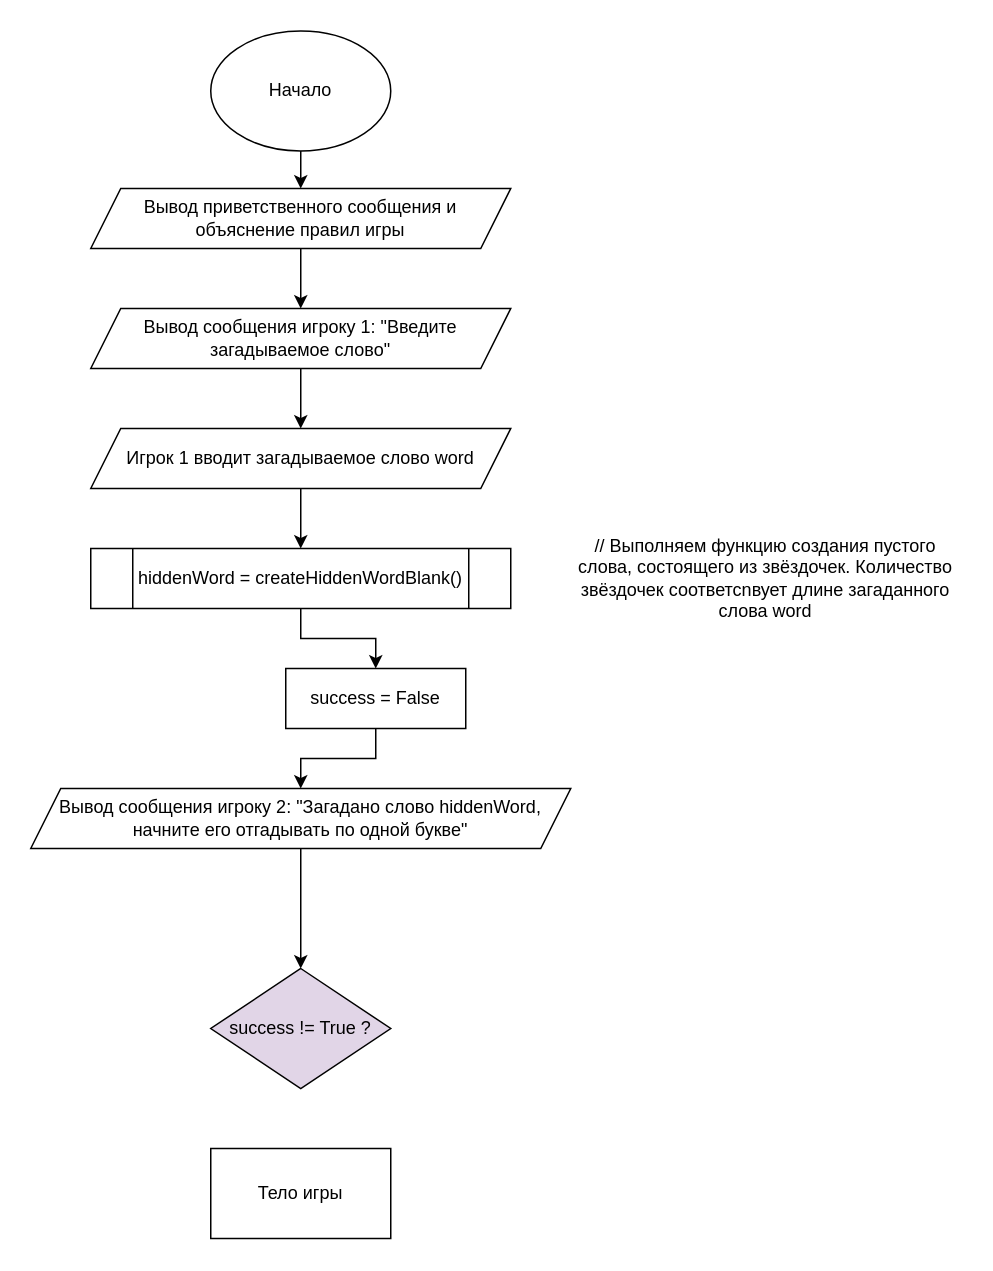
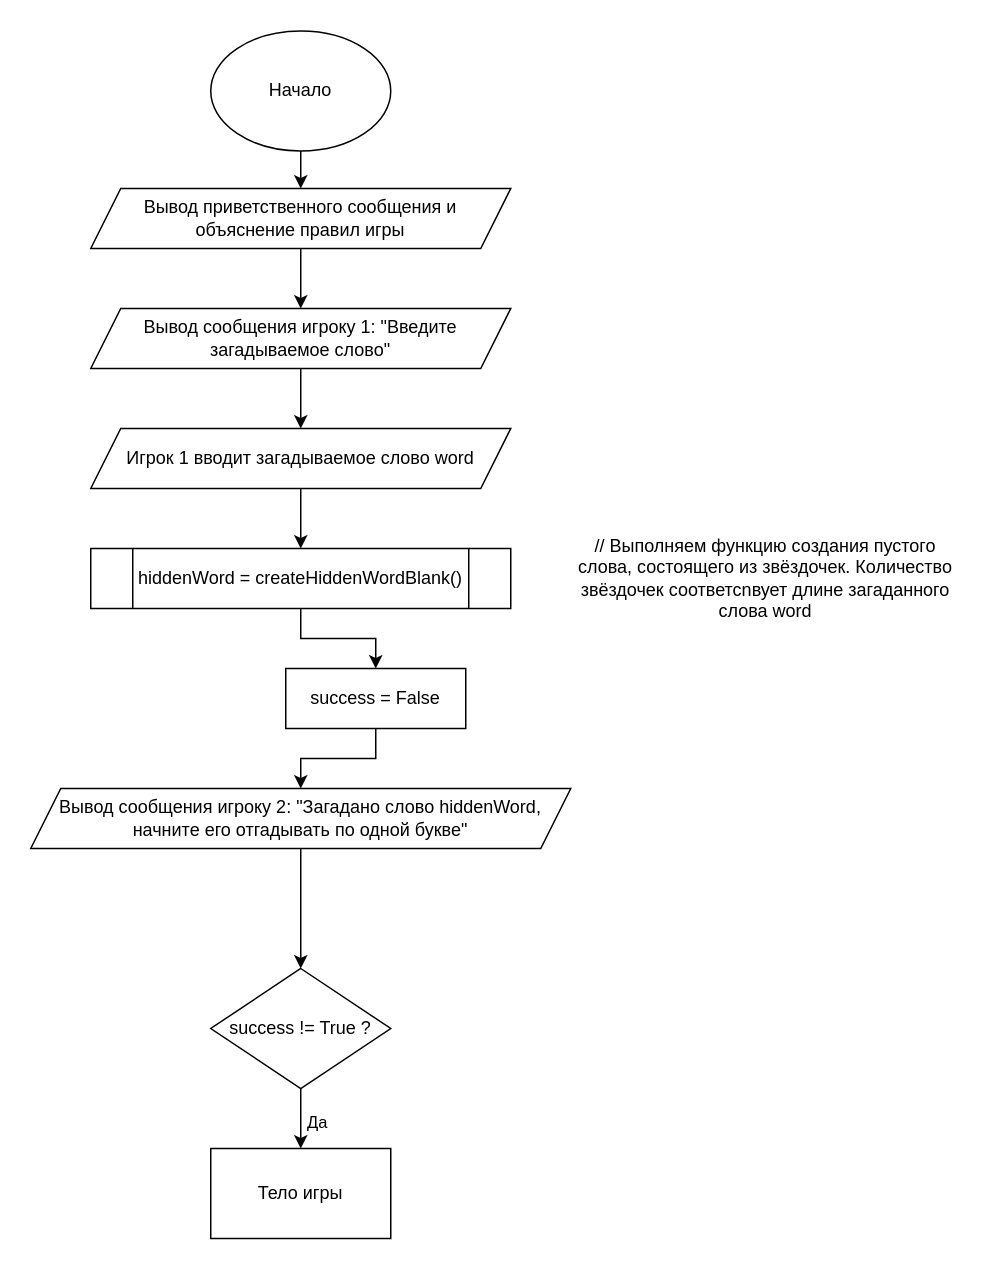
(301, 1028) -> (301, 1028)
none -> (301, 1113)
